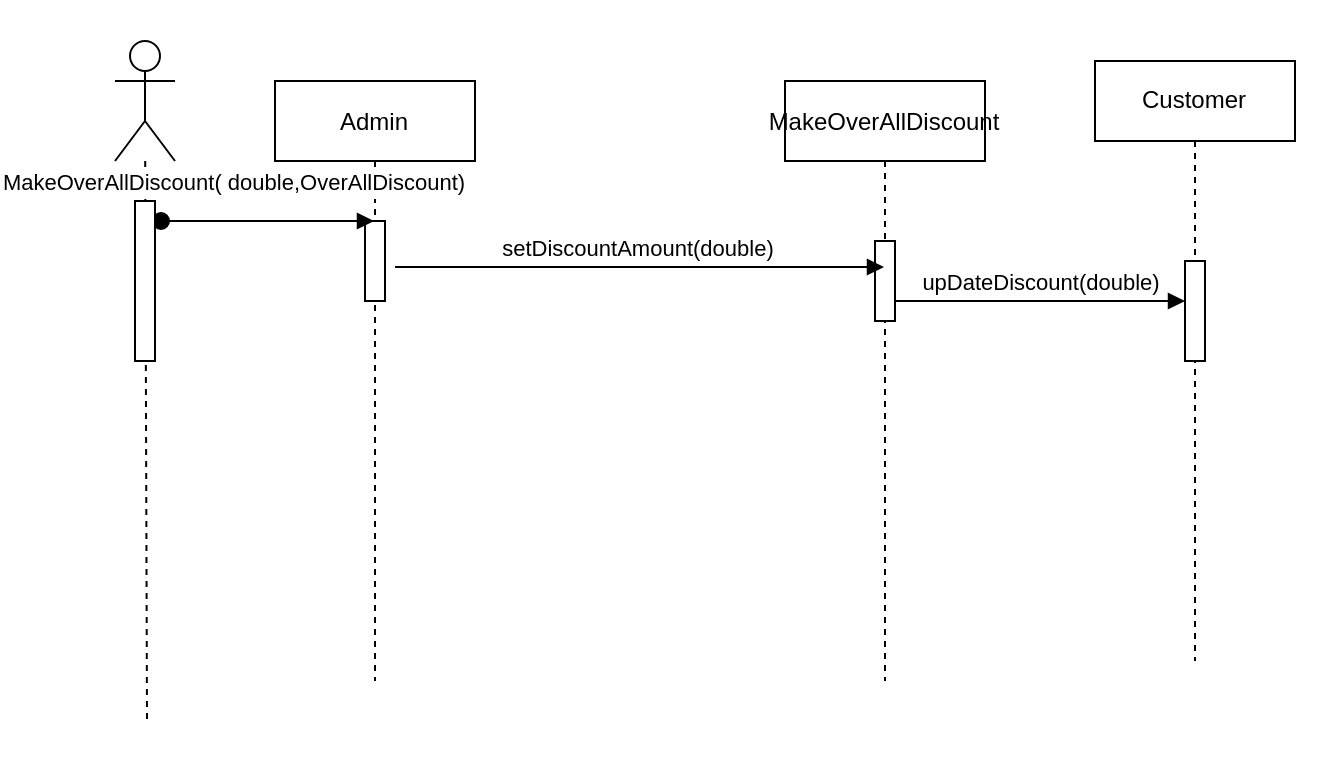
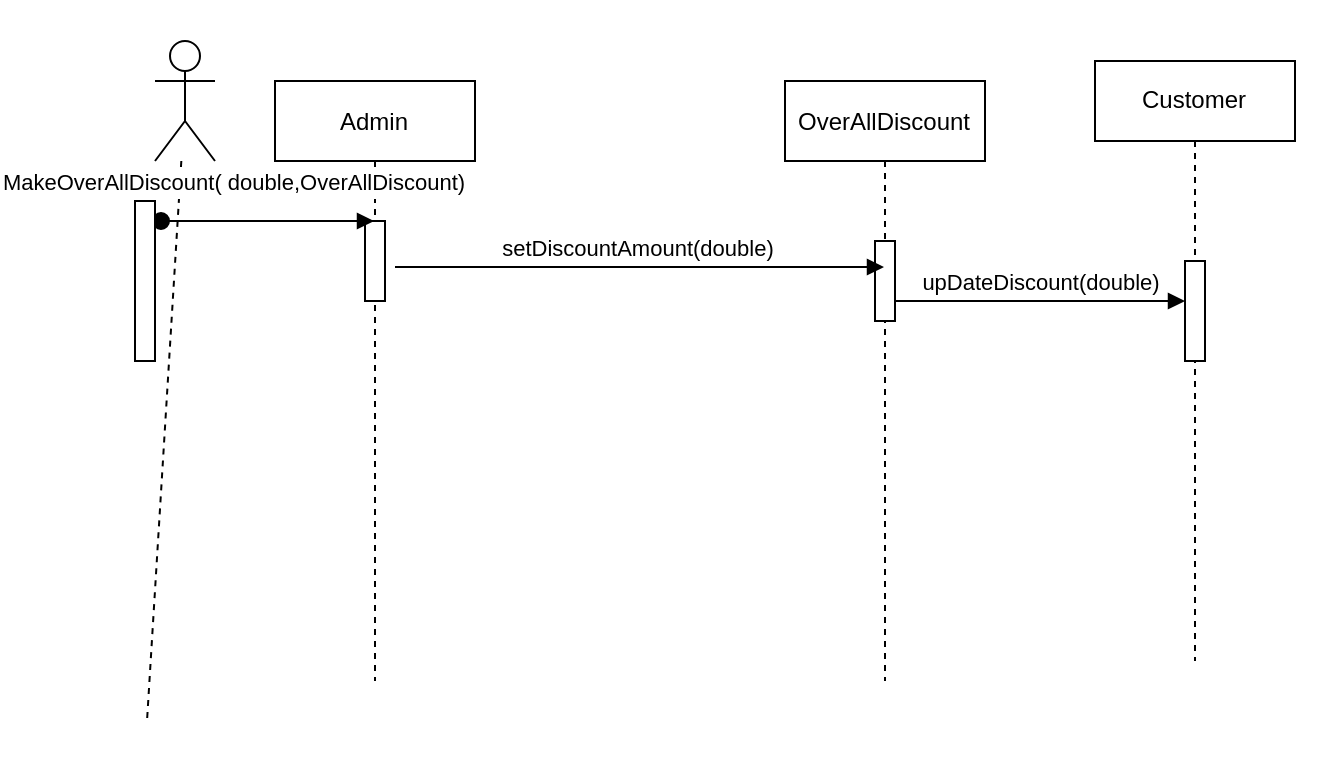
(145, 101) -> (185, 101)
(884, 122) -> (884, 122)
